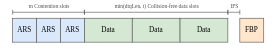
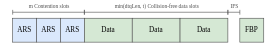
(252, 30) -> (252, 30)
